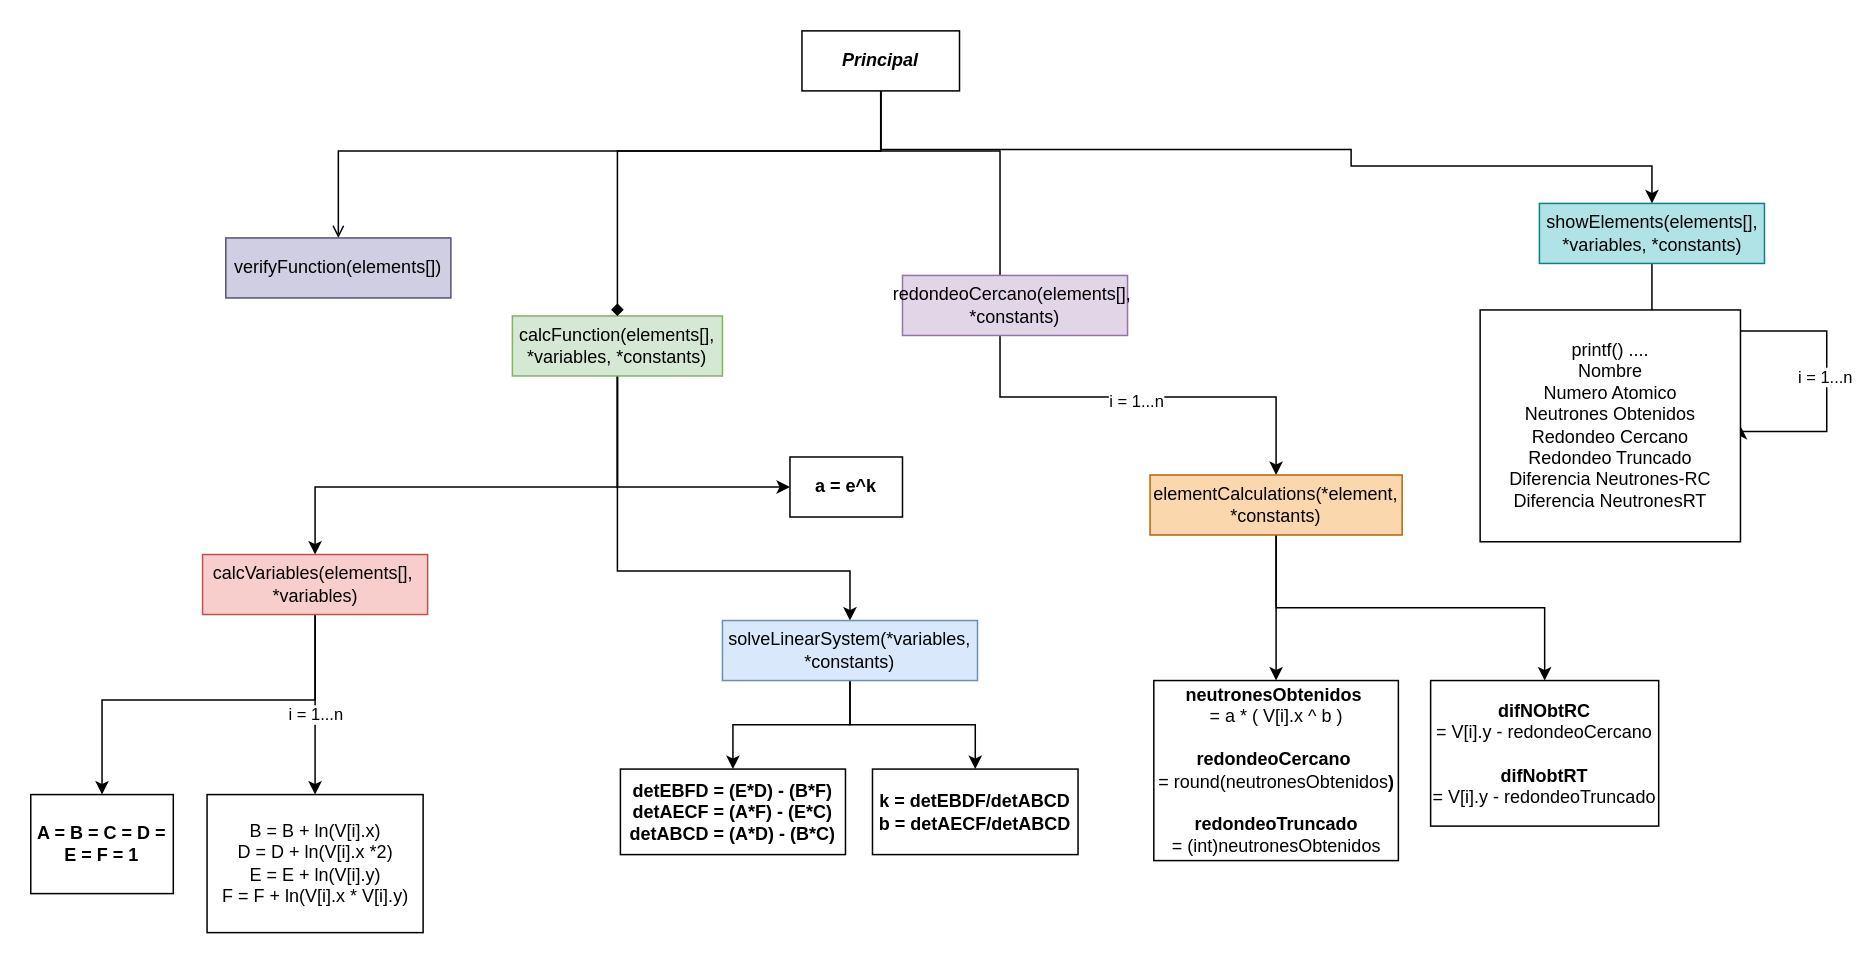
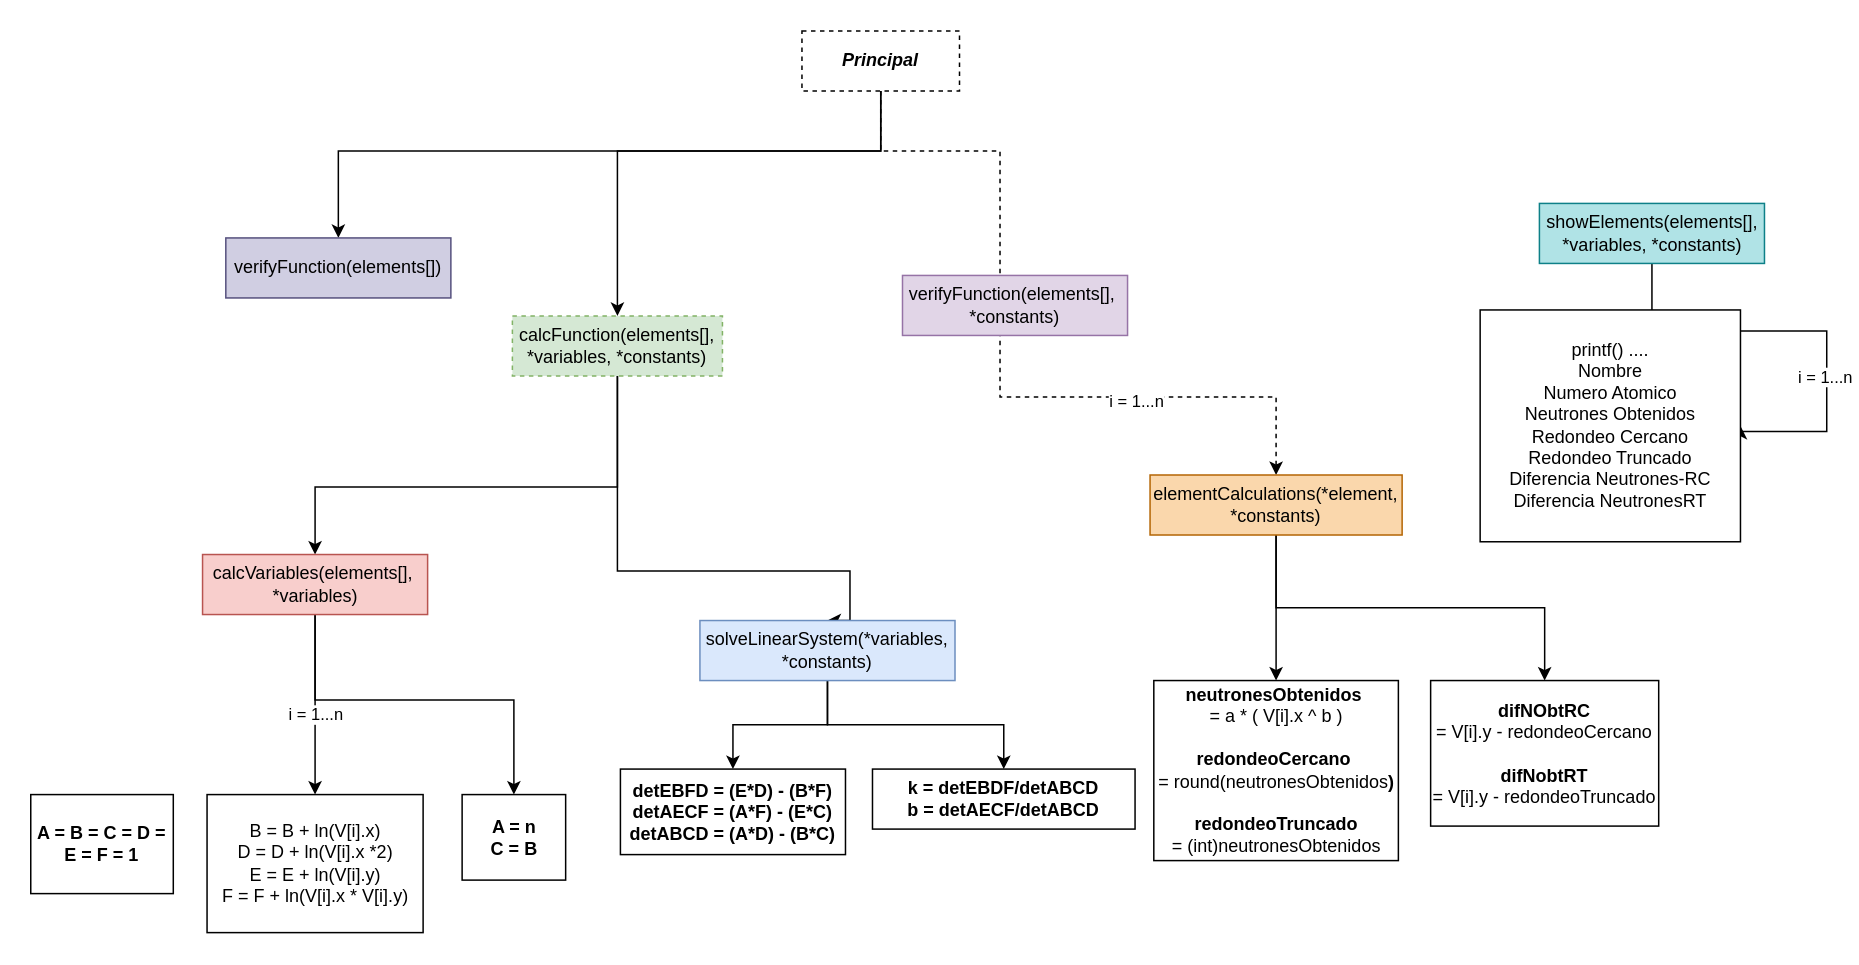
(881, 61) -> (881, 61)
(1347, 149) -> none
(338, 228) -> (338, 226)
(617, 303) -> (617, 304)
(1015, 305) -> (1015, 305)
(617, 346) -> (617, 346)
(1252, 397) -> (1252, 397)
(700, 487) -> none
(846, 487) -> none
(850, 650) -> (827, 650)
(166, 700) -> none
none -> (458, 700)
(975, 812) -> (1004, 799)
none -> (514, 837)
